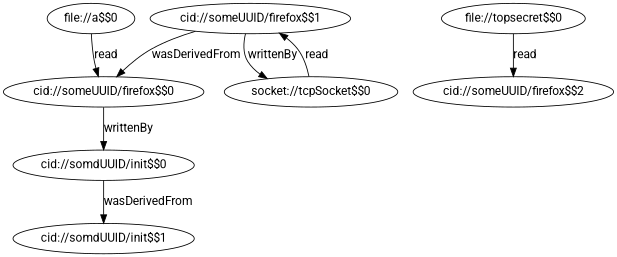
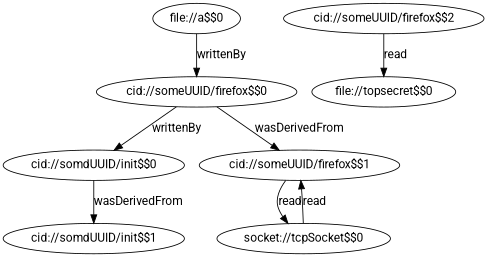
(157, 46) -> (245, 126)
(513, 51) -> (384, 51)
(106, 55) -> (222, 55)
(273, 55) -> (290, 202)
